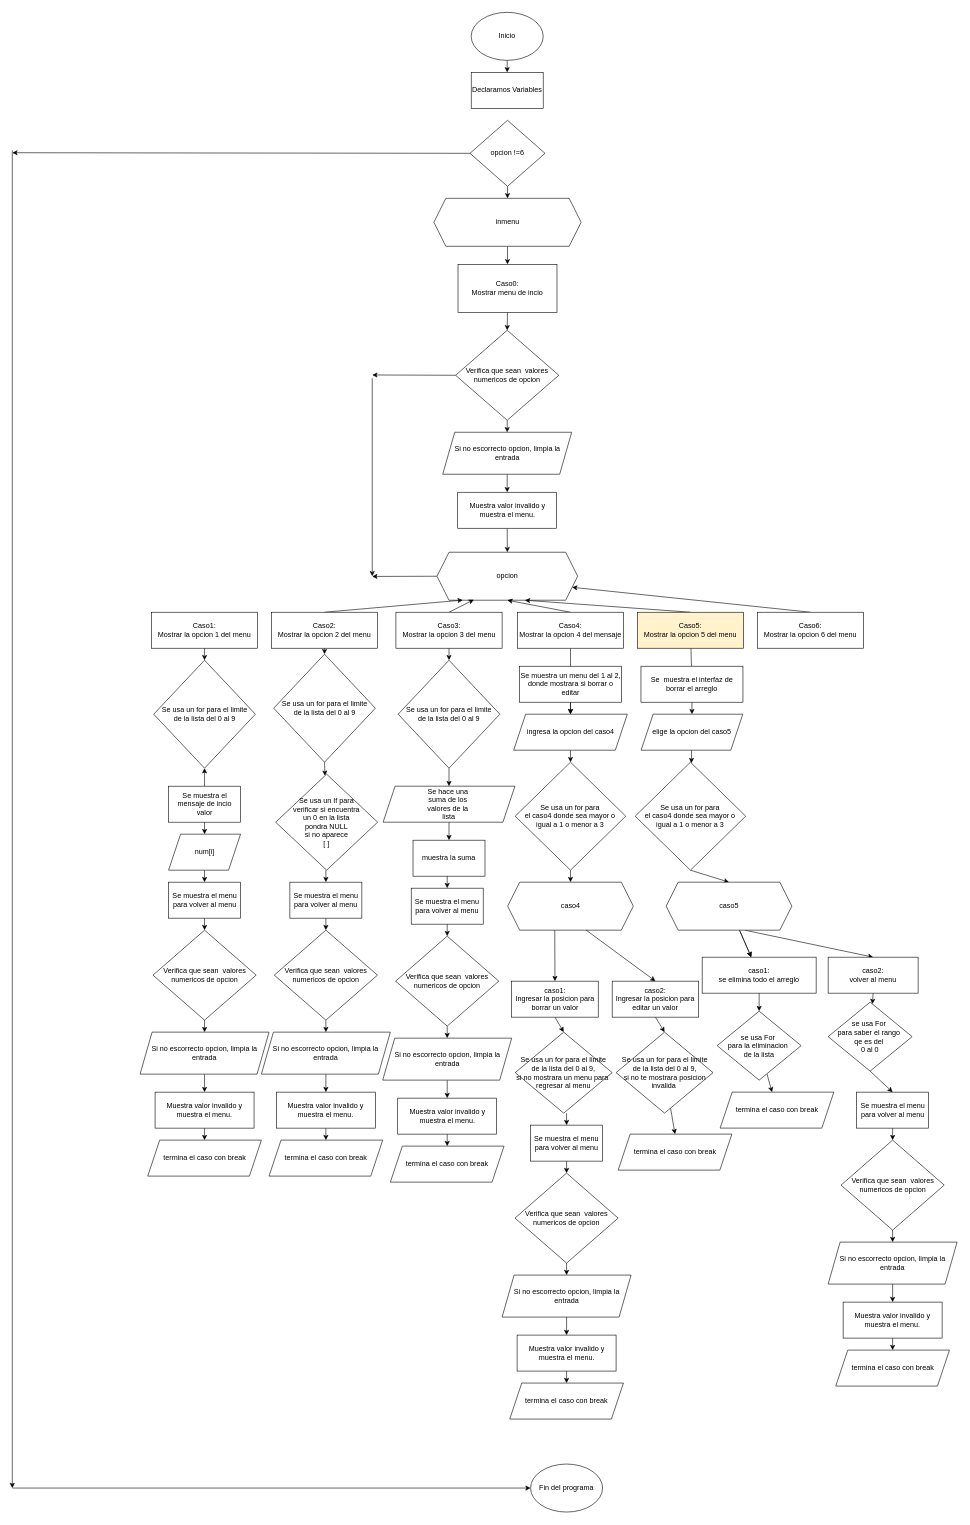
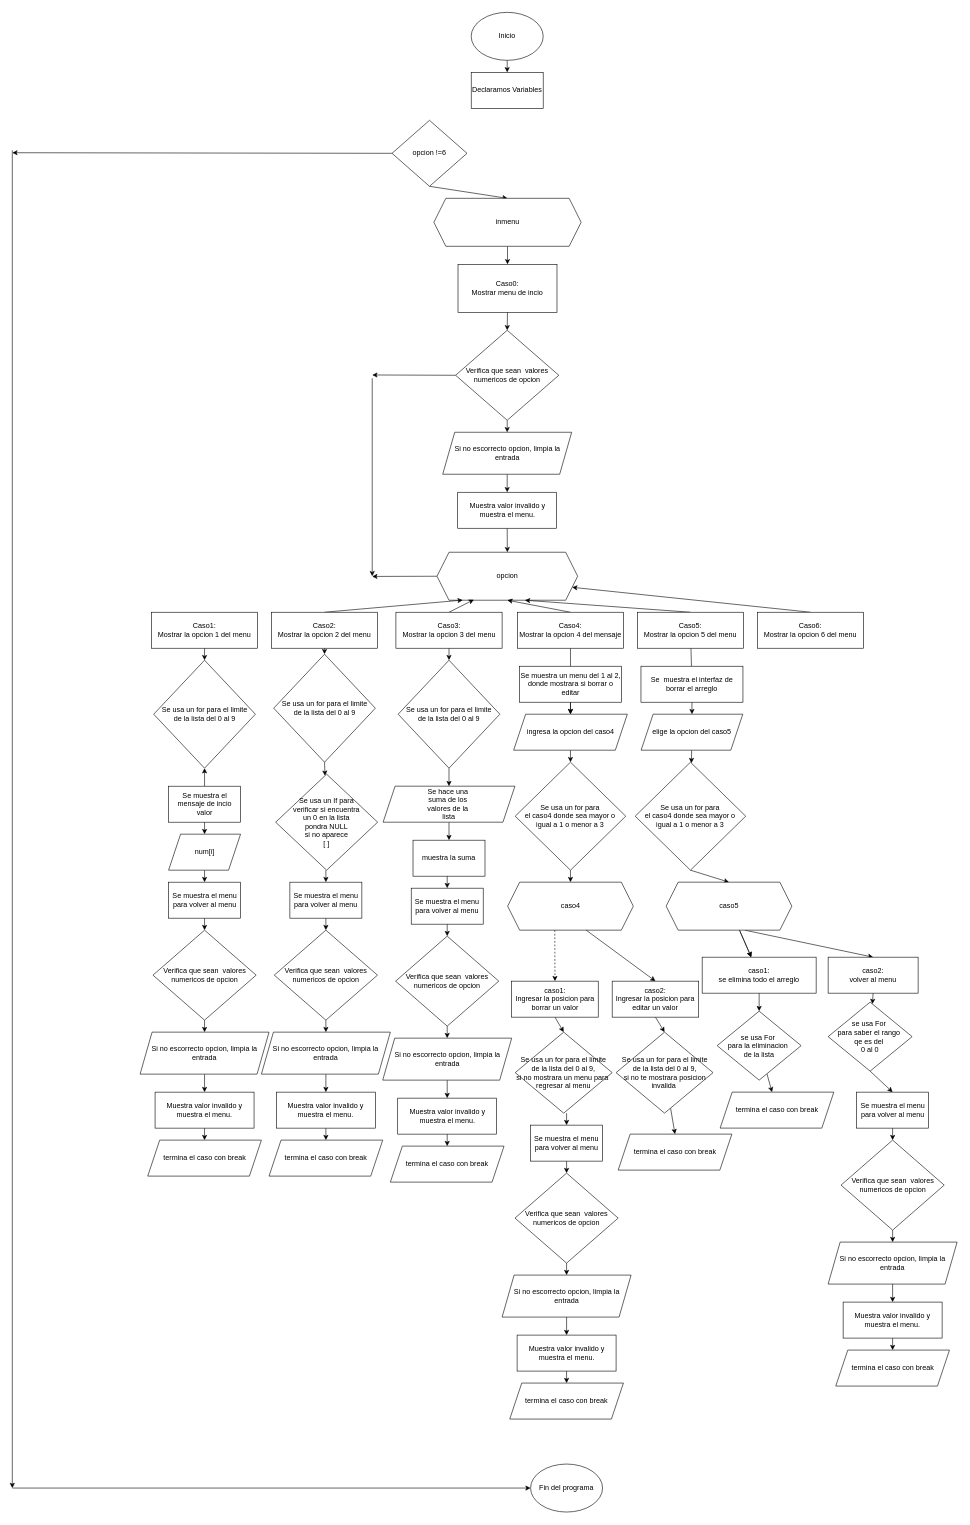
(508, 153) -> (430, 153)
(691, 630) -> (691, 630)
(555, 953) -> (555, 953)
